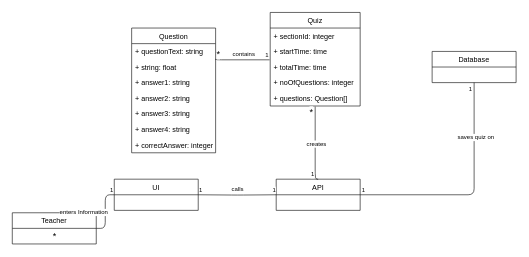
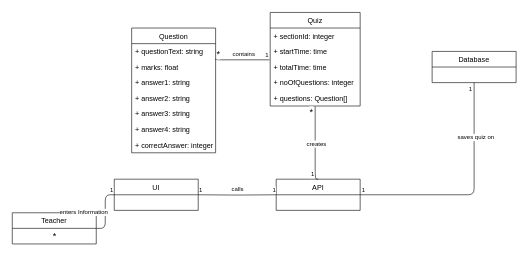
(161, 67) -> (159, 67)
